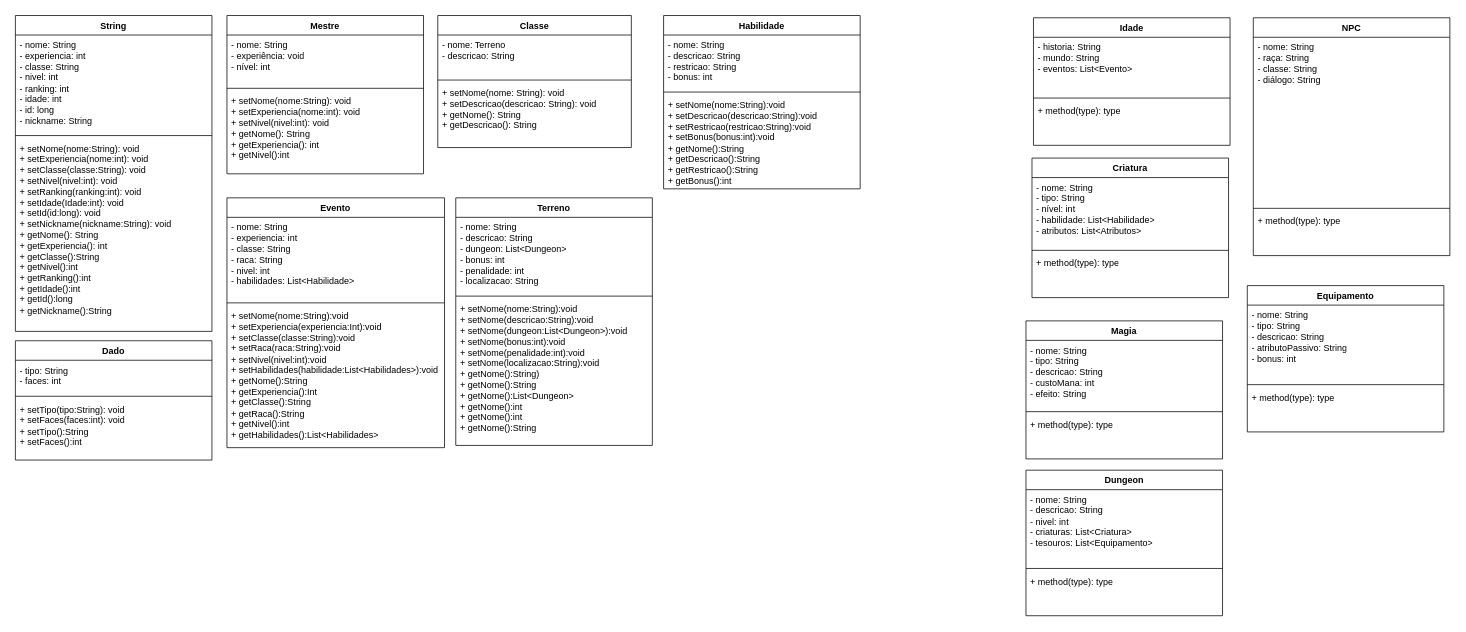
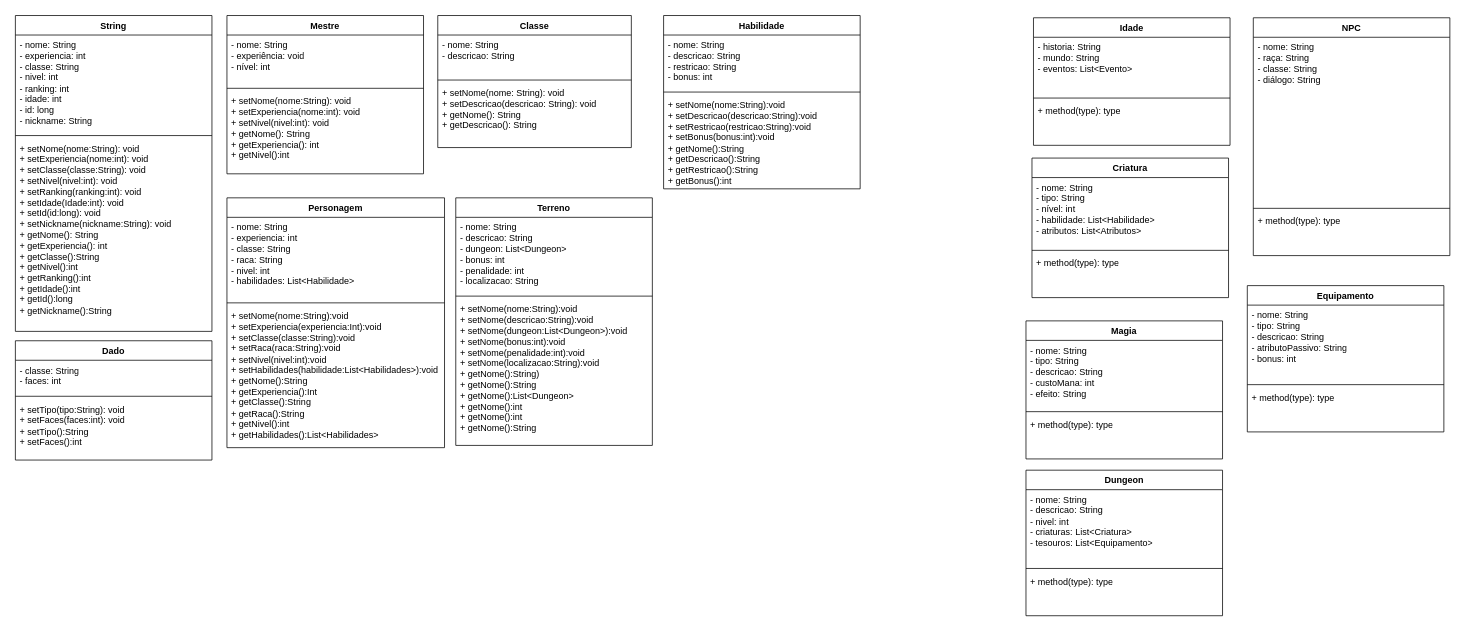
(484, 51) -> (484, 51)
(336, 208) -> (336, 208)
(49, 376) -> (54, 376)
